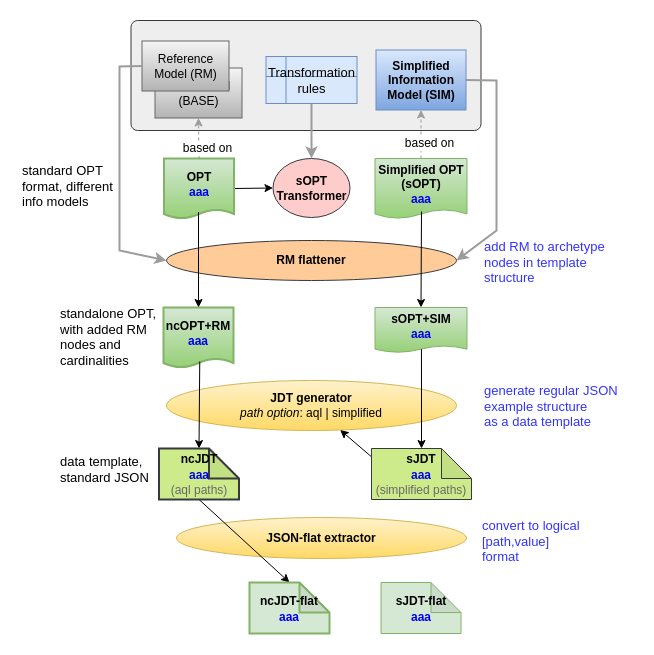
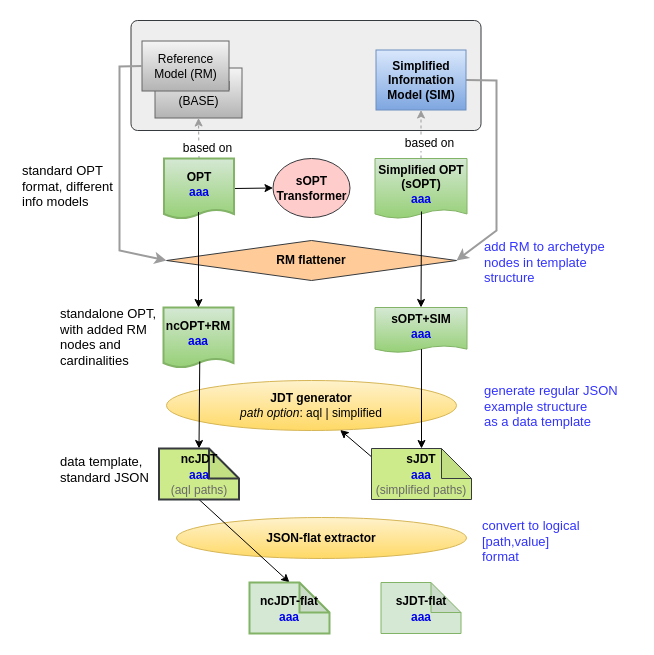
(312, 80) -> none
(312, 127) -> none
(312, 261) -> (312, 261)
